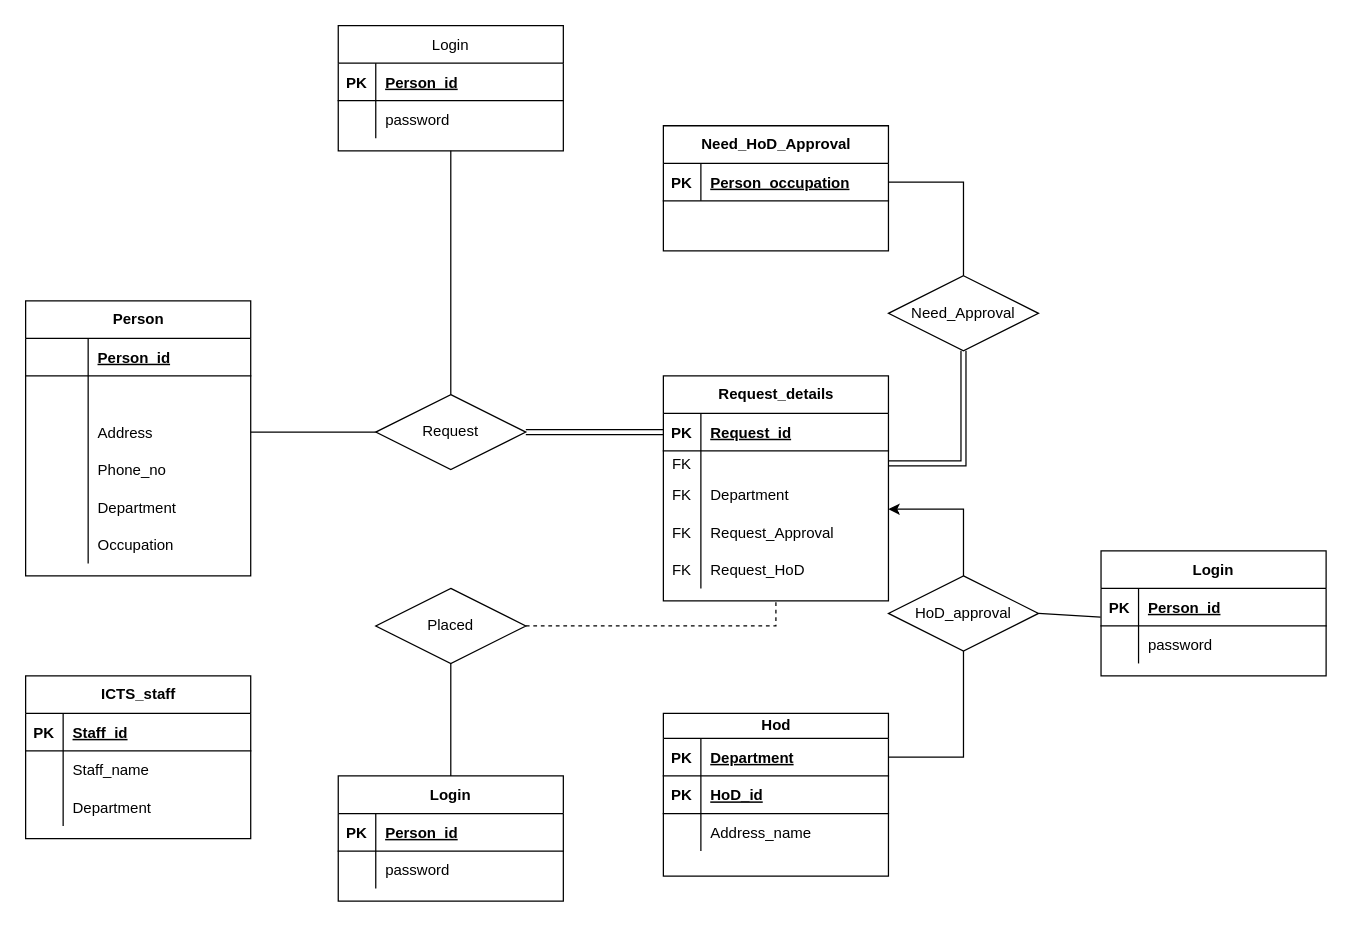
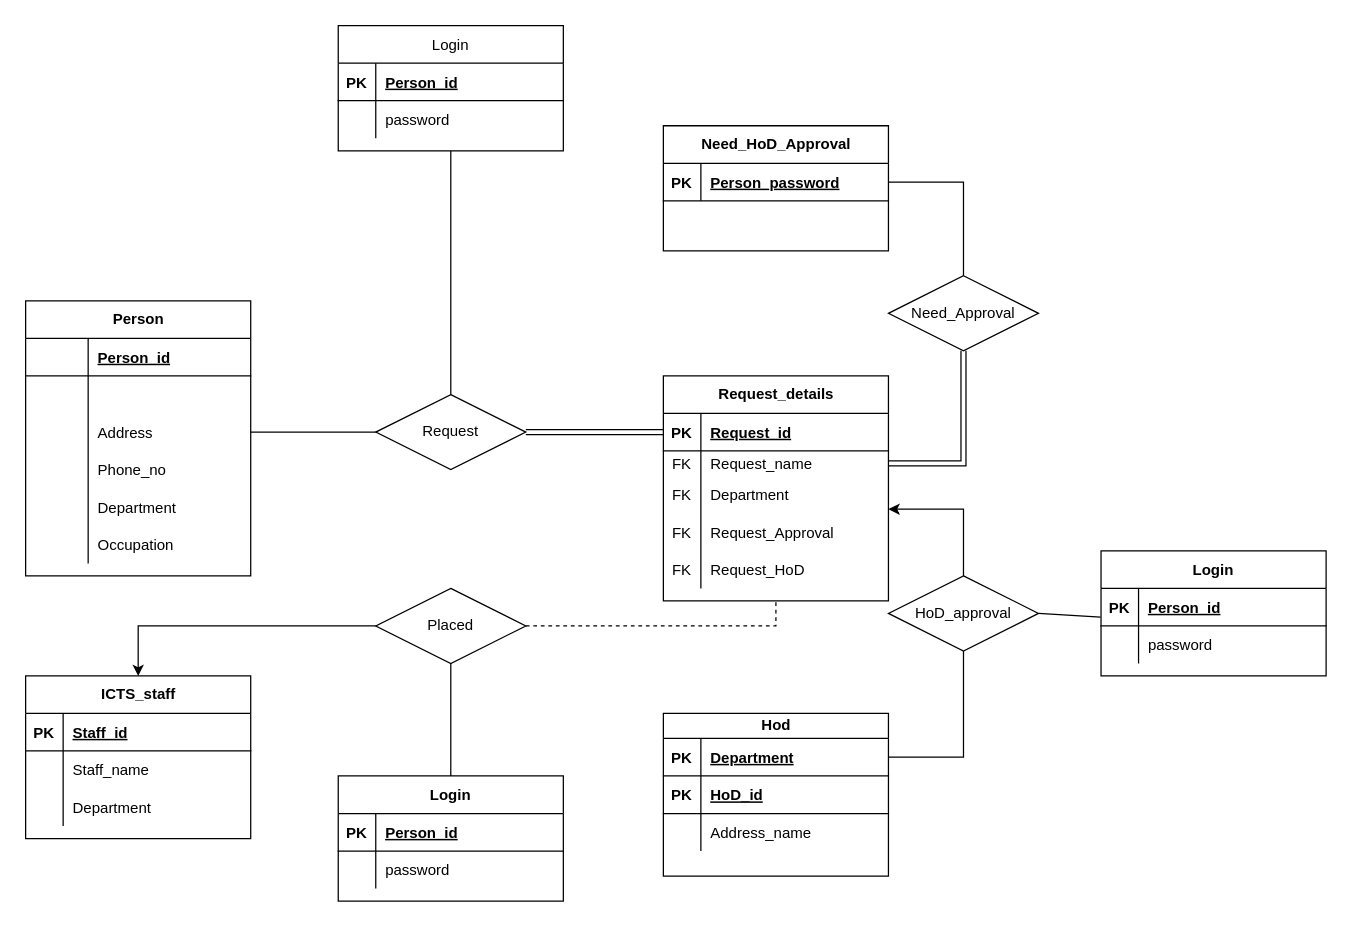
(779, 183) -> (773, 183)
none -> (794, 463)
none -> (236, 626)
